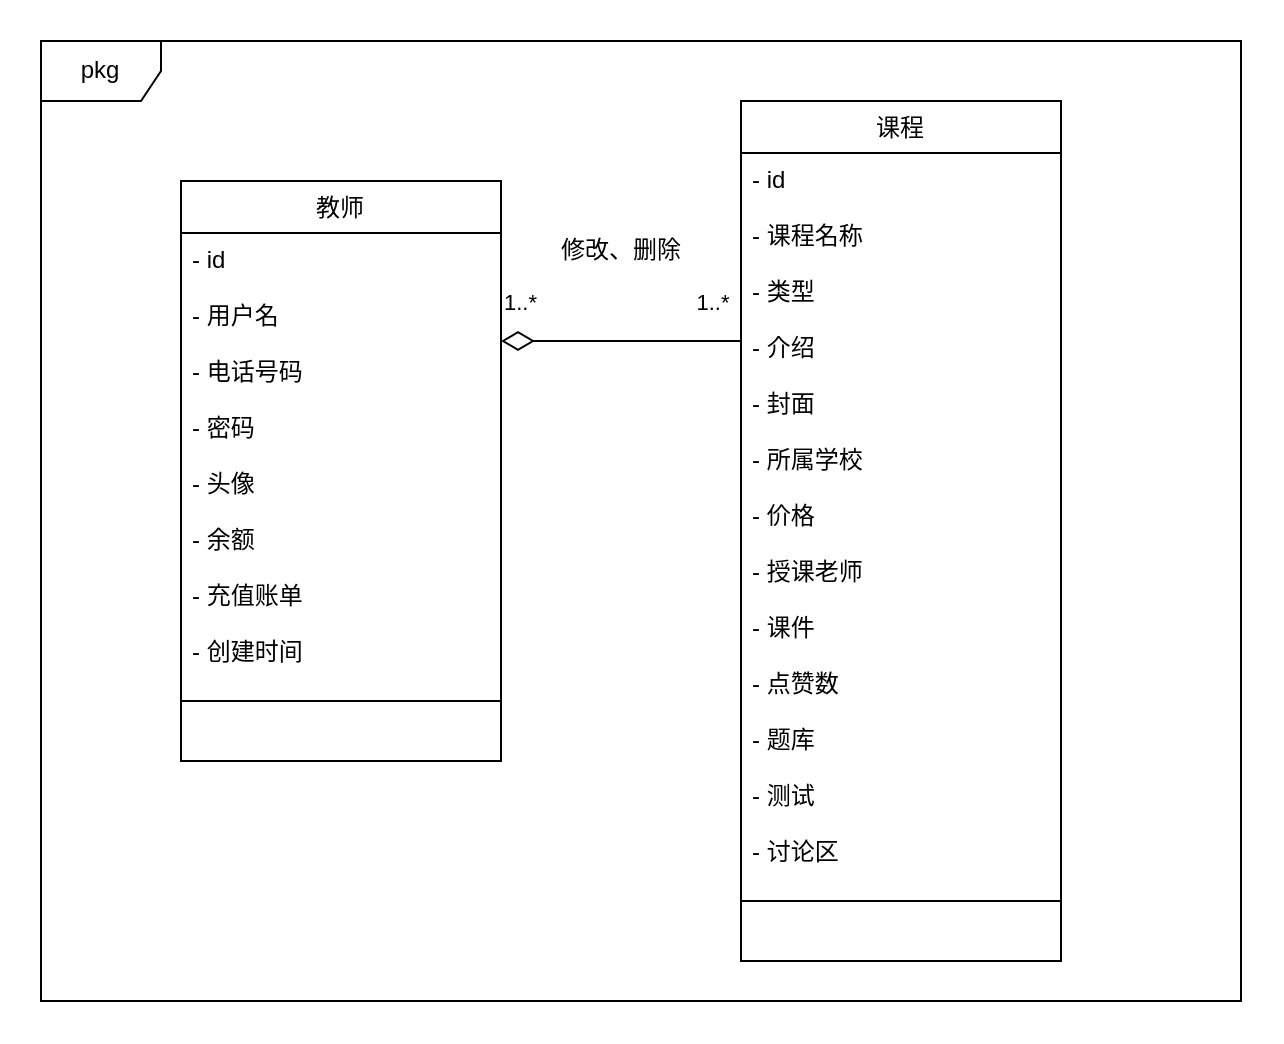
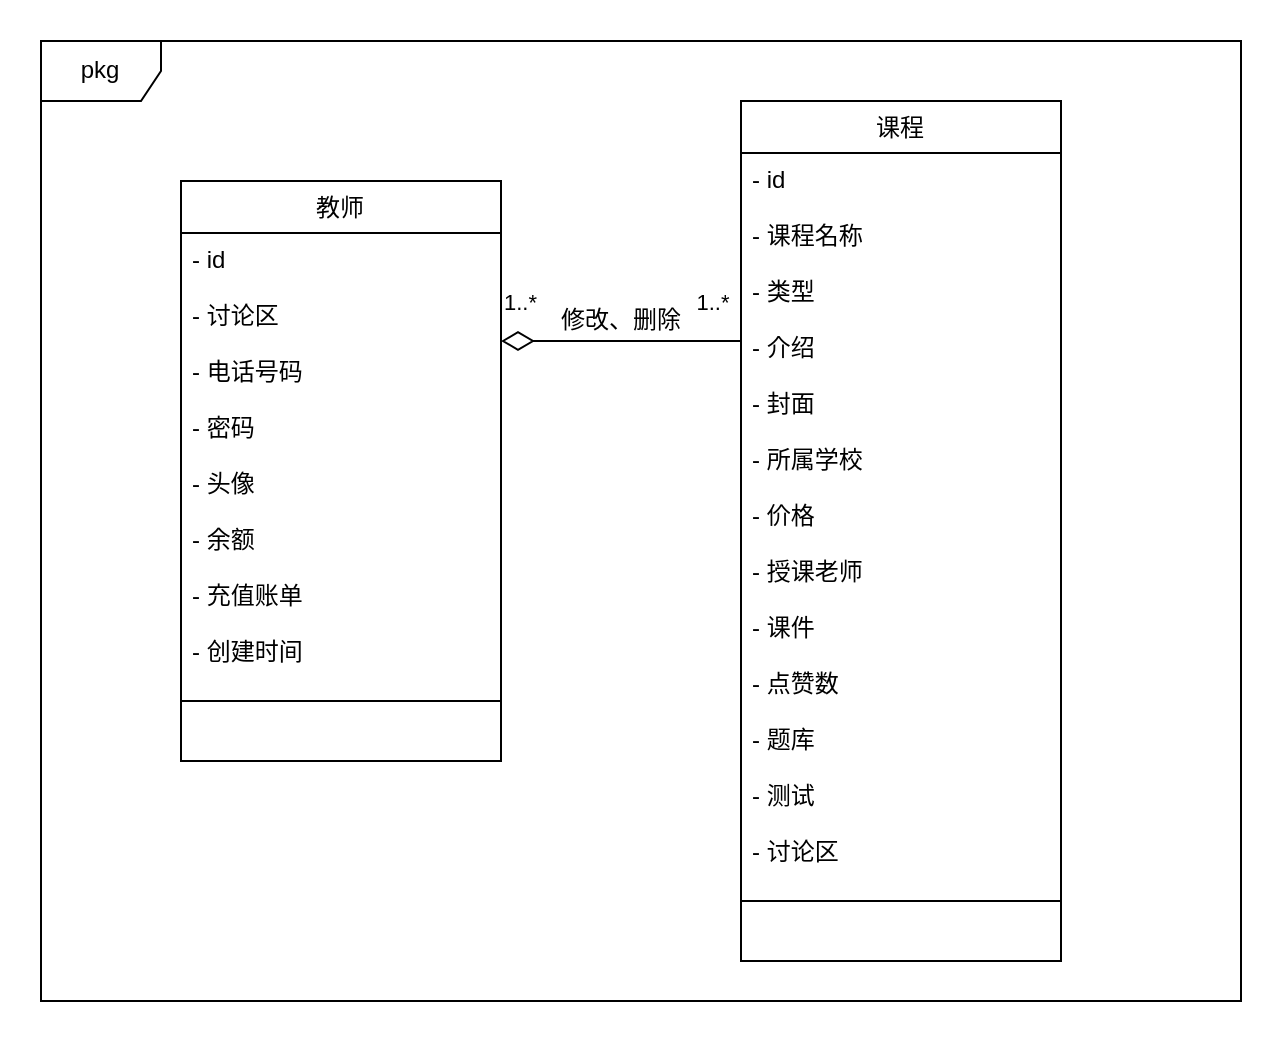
(621, 251) -> (621, 321)
(213, 260) -> (213, 260)
